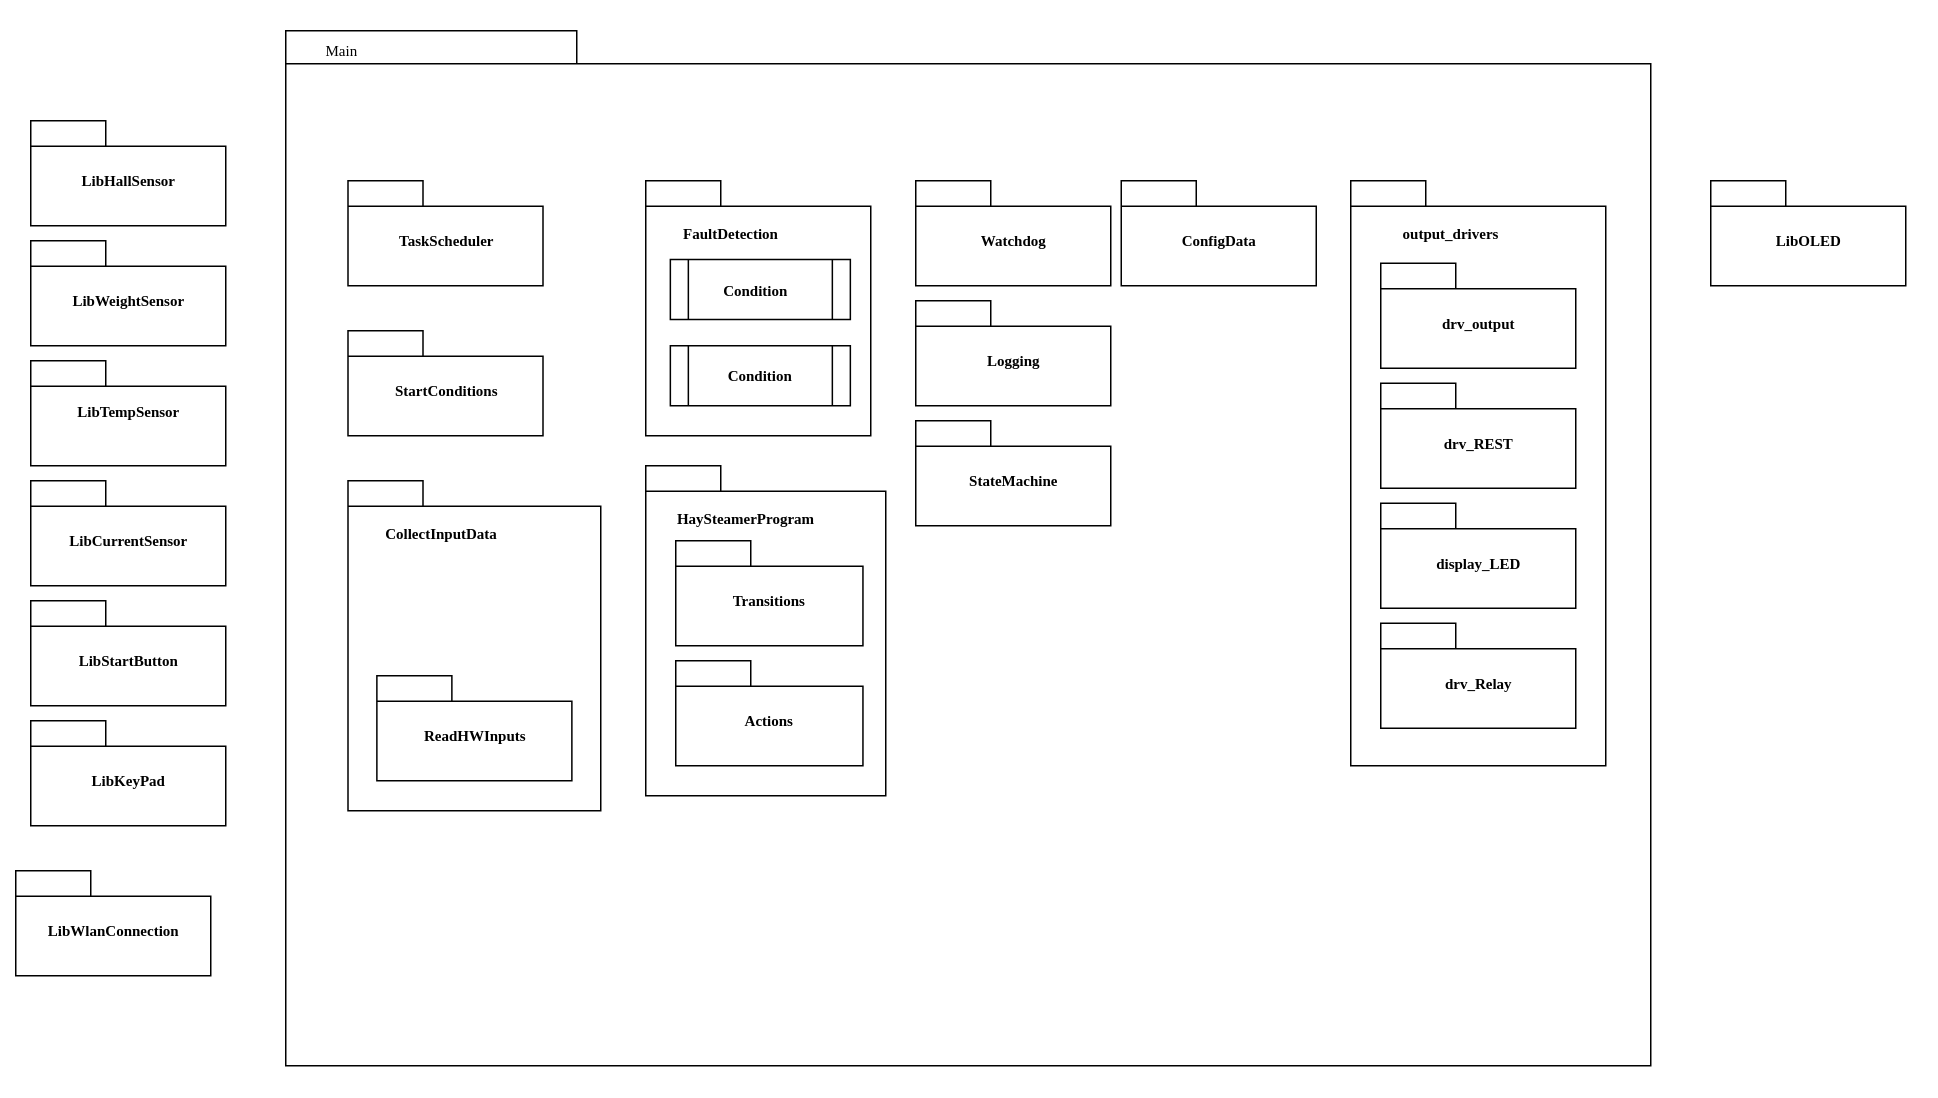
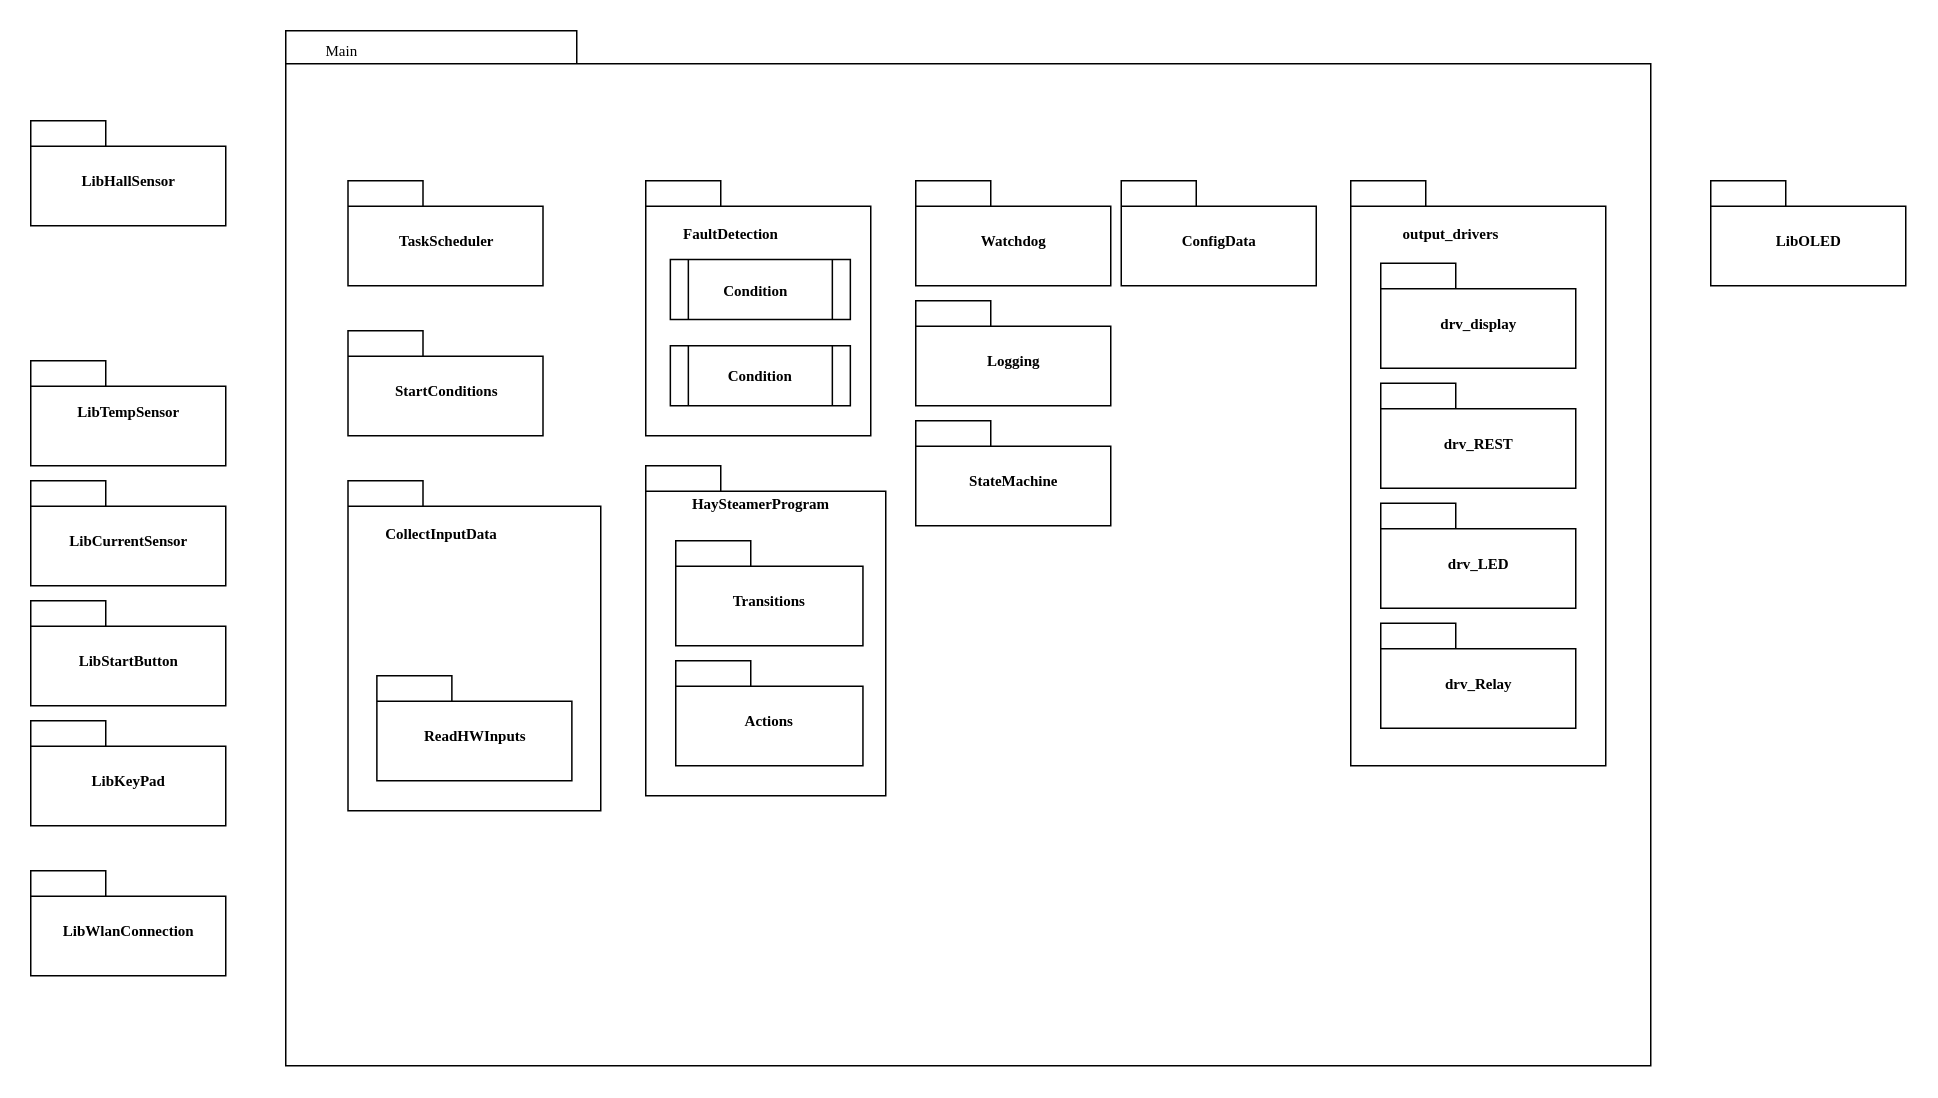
(128, 293) -> none
(1479, 323) -> (1479, 323)
(747, 518) -> (762, 503)
(1479, 563) -> (1479, 563)
(113, 923) -> (128, 923)
